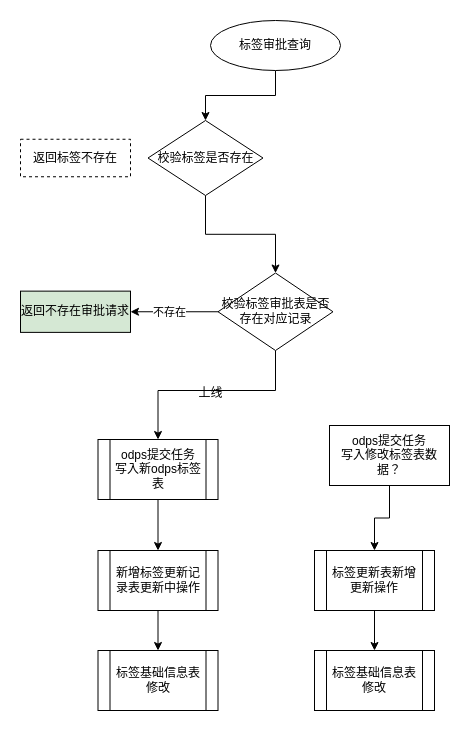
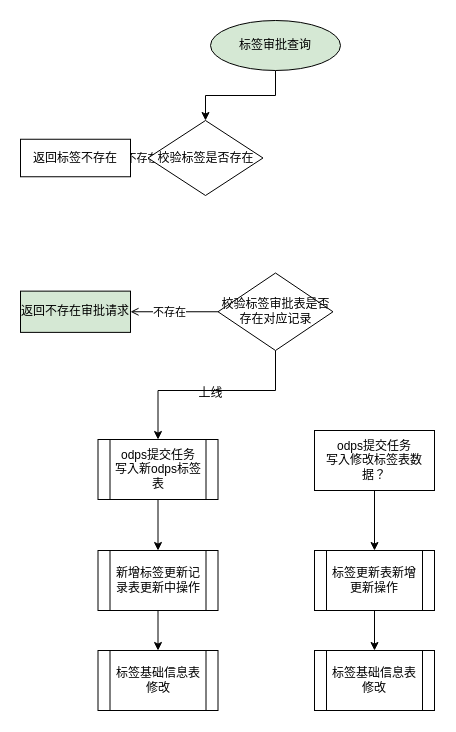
(276, 46) -> (276, 46)
(76, 158) -> (76, 158)
none -> (142, 158)
(238, 234) -> none
(139, 312) -> (137, 312)
(390, 456) -> (375, 461)
